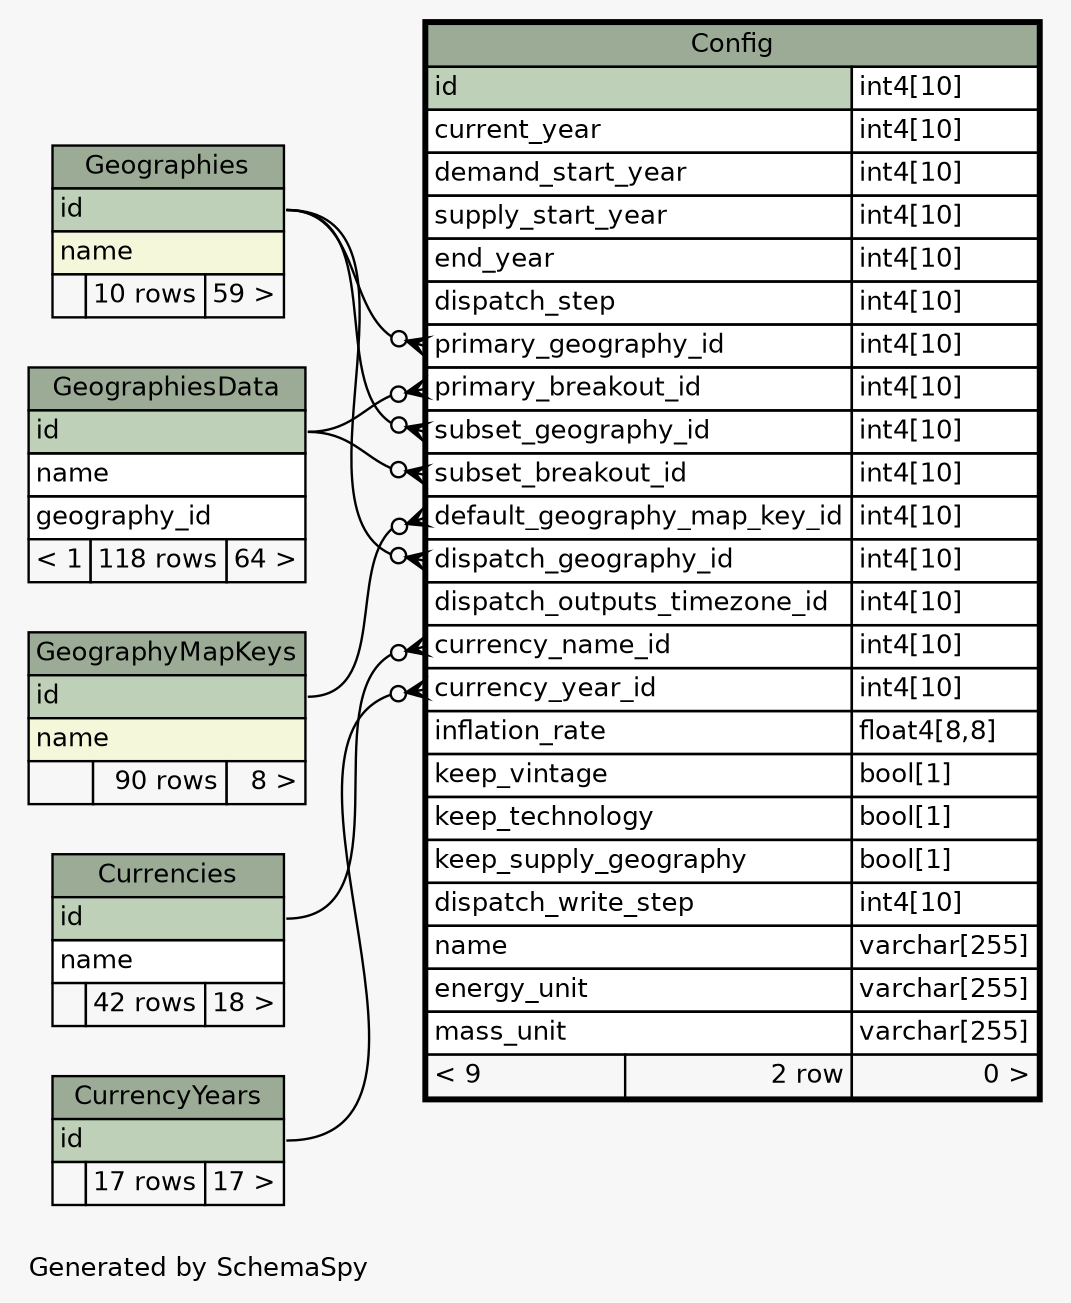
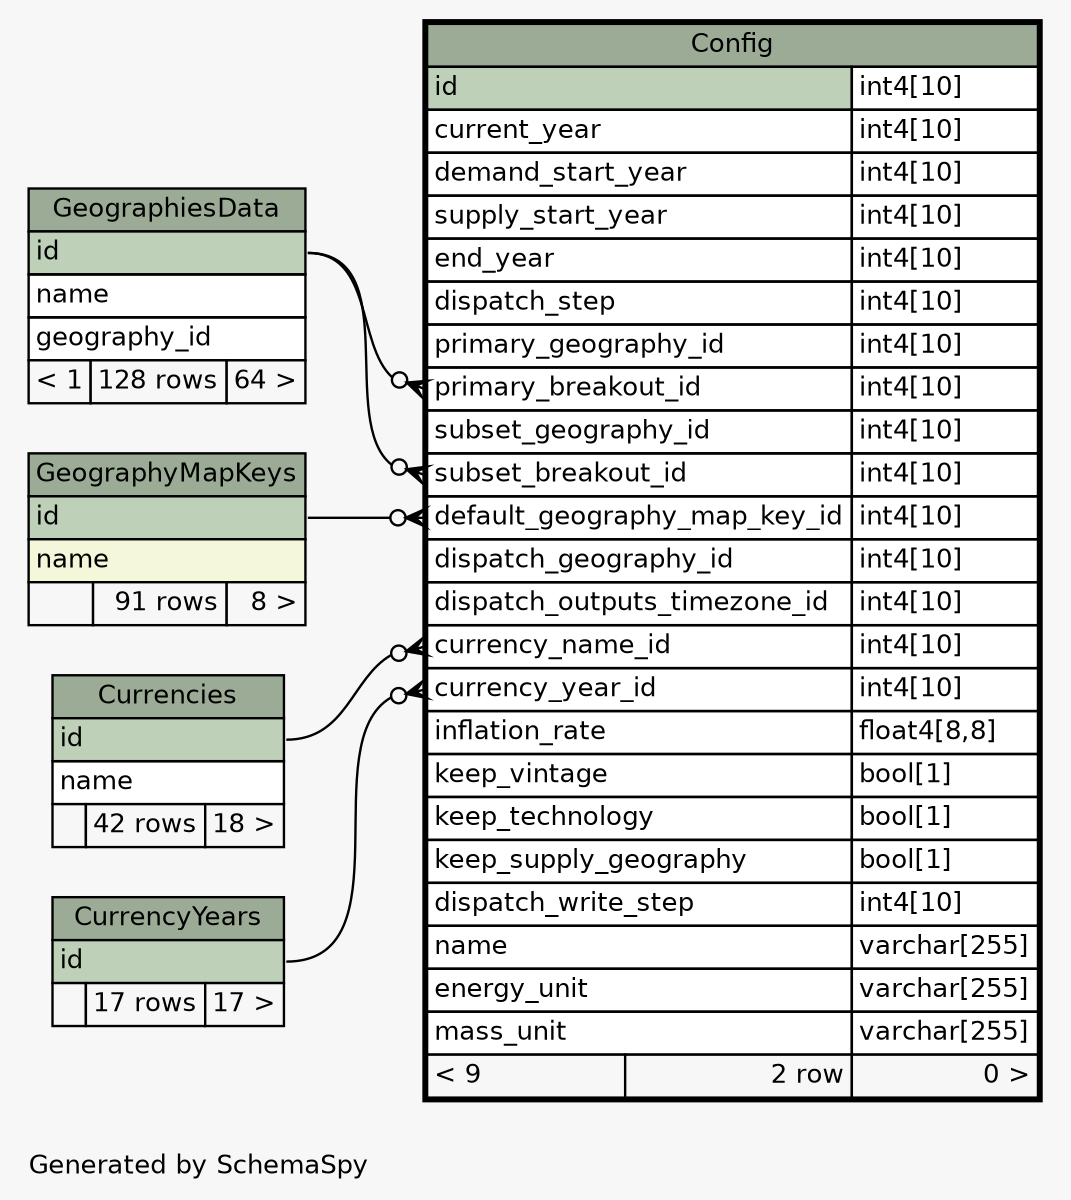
(167, 231) -> none
(159, 560) -> (159, 381)
(167, 781) -> (167, 602)
